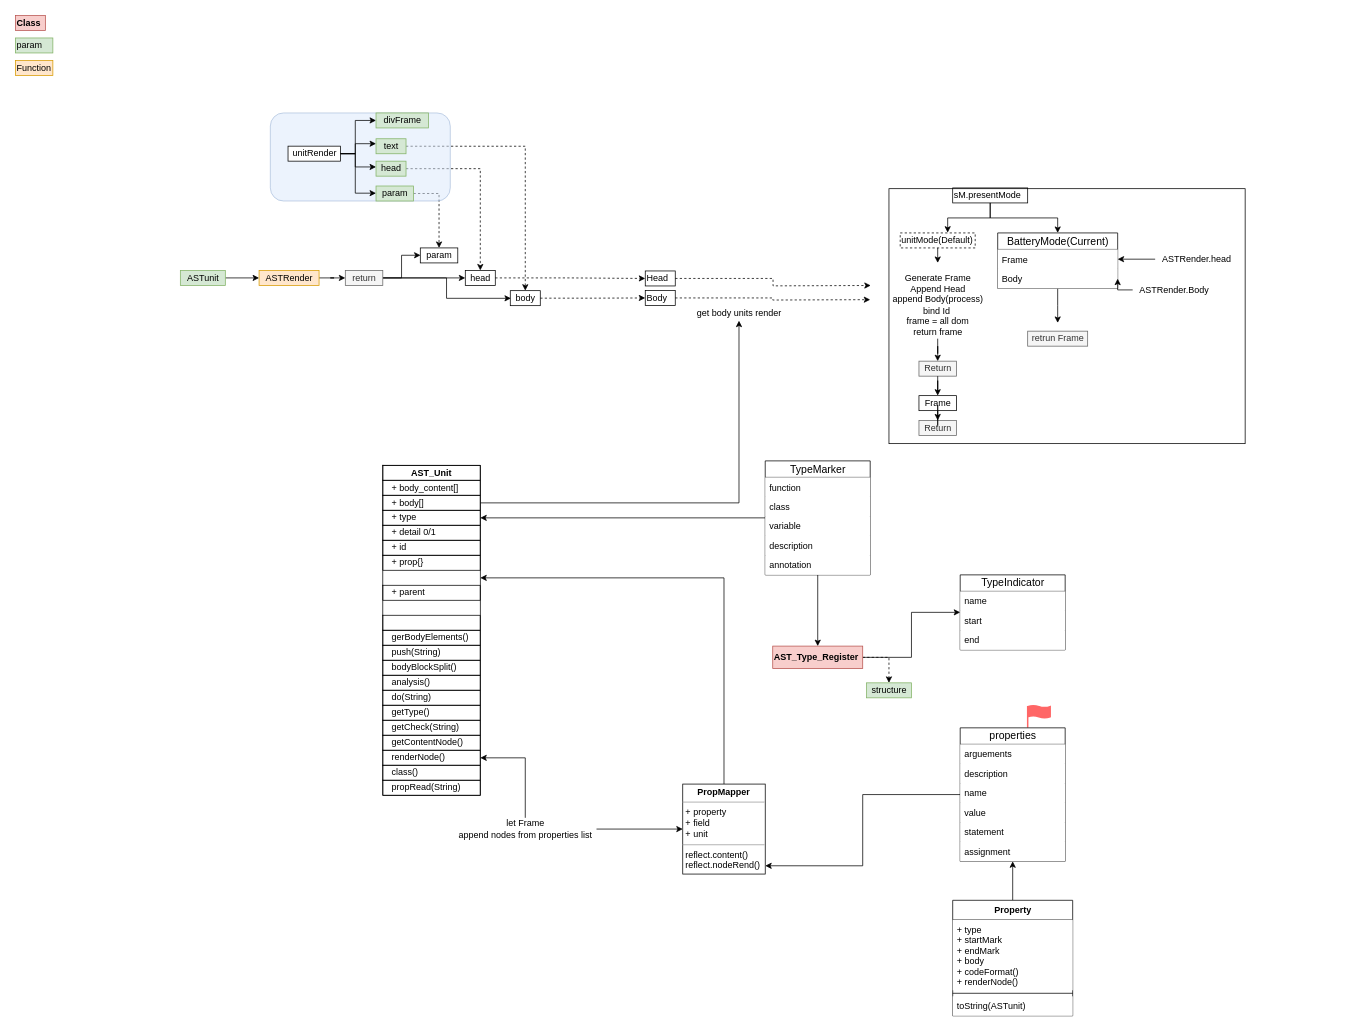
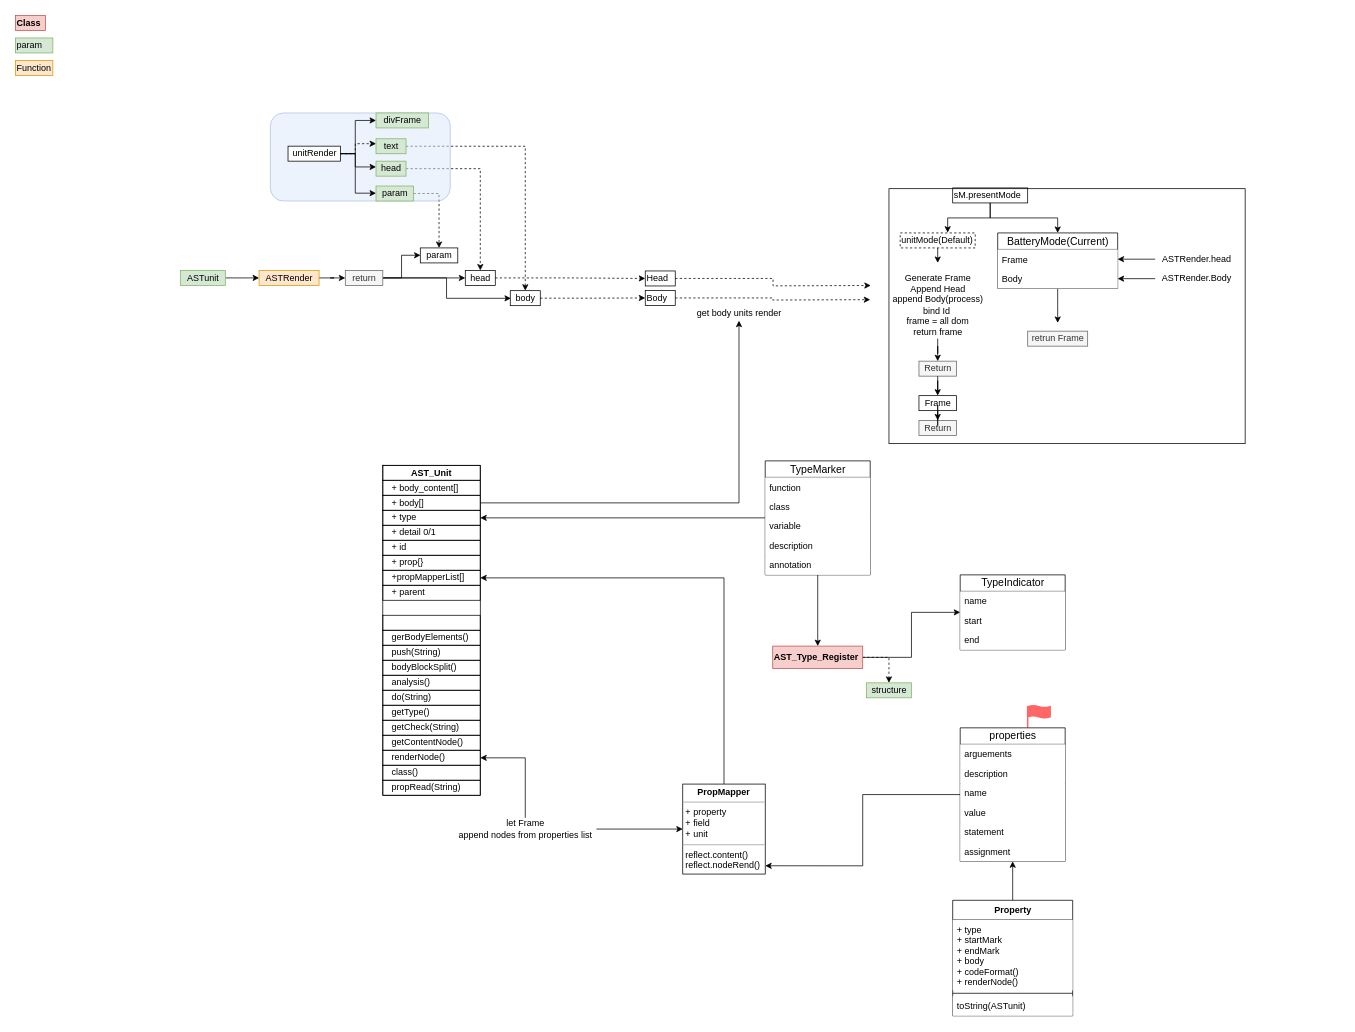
(364, 144) -> (364, 144)
(1174, 290) -> (1197, 279)
none -> (432, 578)
